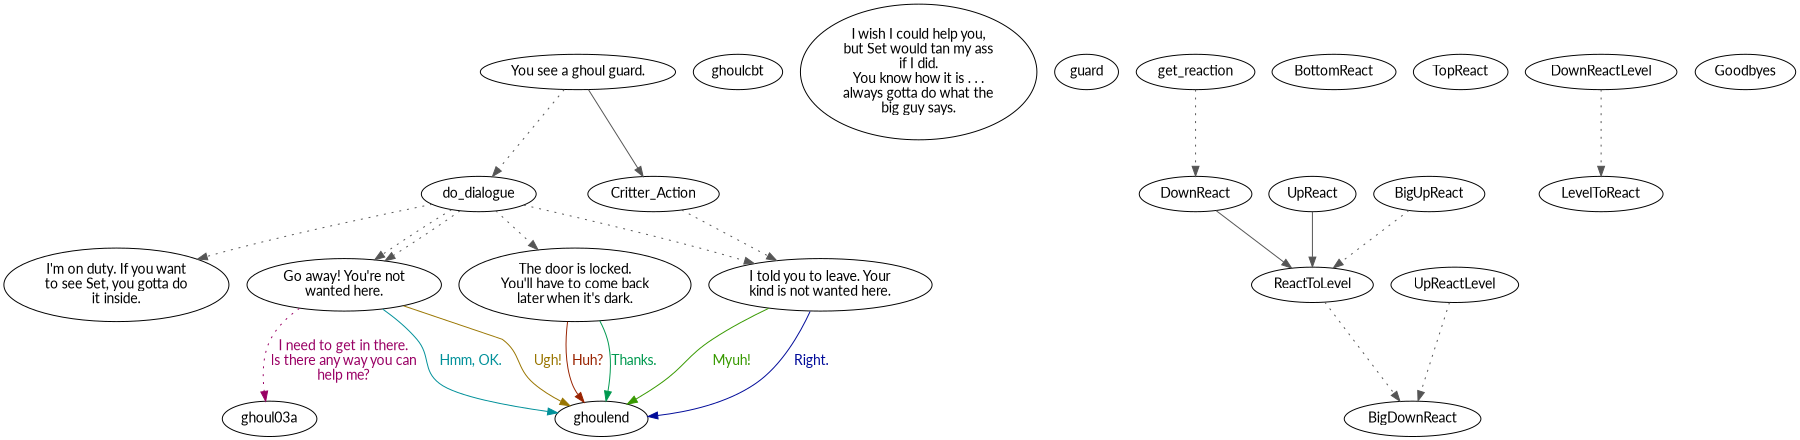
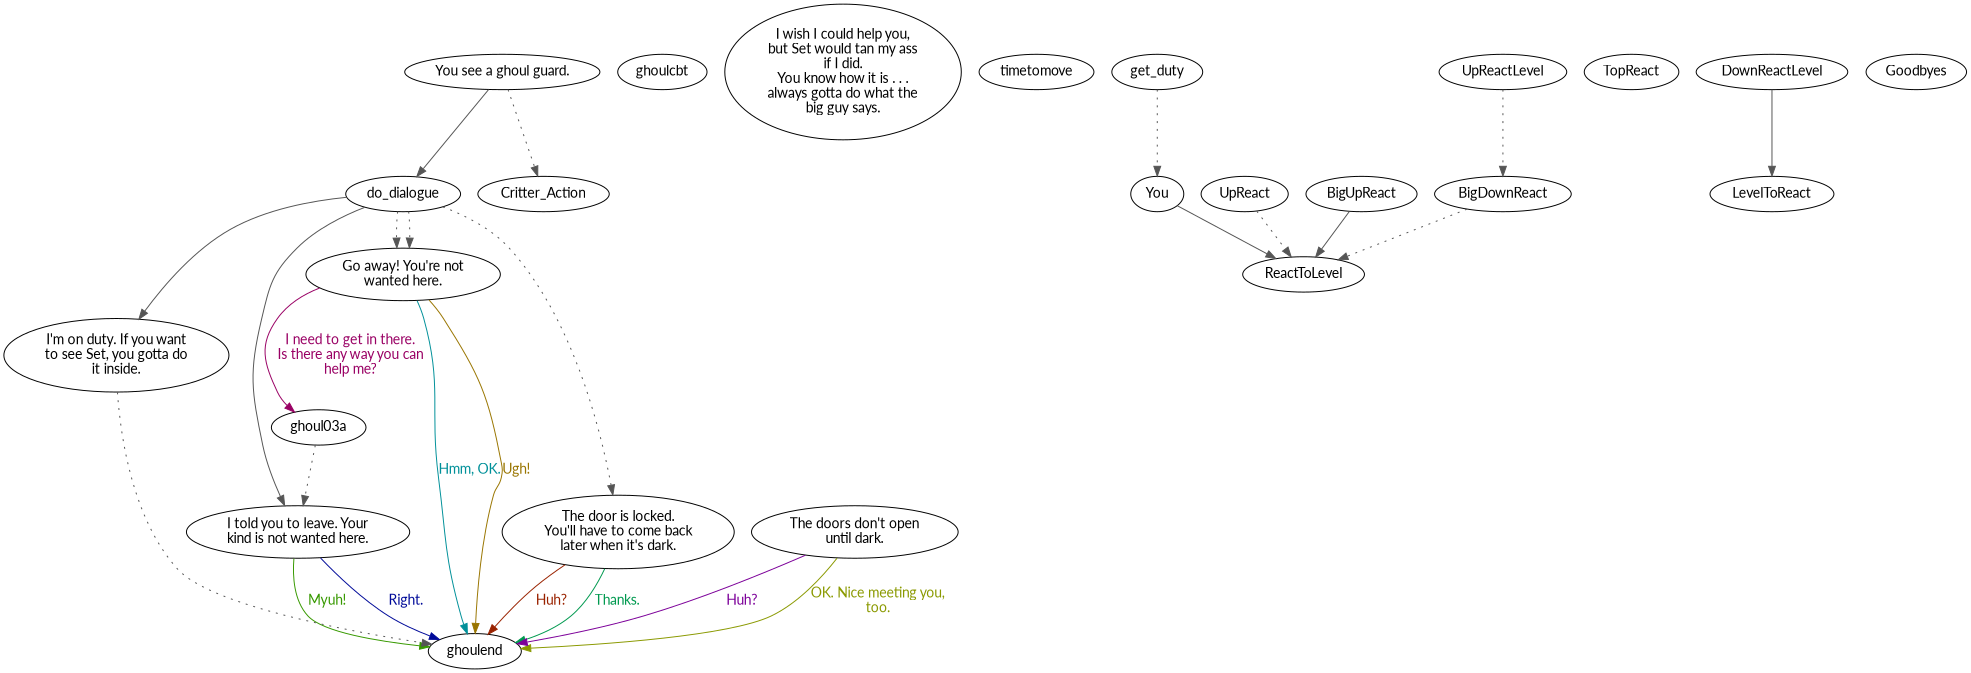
(1087, 72) -> (1037, 72)
(1196, 72) -> (1157, 72)
(1334, 72) -> none
(1601, 128) -> (1772, 128)
(532, 129) -> (456, 129)
(613, 129) -> (521, 128)
(1196, 194) -> (1157, 194)
(319, 229) -> (231, 229)
(635, 231) -> (259, 329)
(725, 233) -> (310, 471)
(1312, 234) -> (1271, 230)
(1375, 236) -> (1335, 230)
(268, 344) -> (267, 337)
(1359, 348) -> (1407, 233)
none -> (855, 532)
none -> (206, 588)
